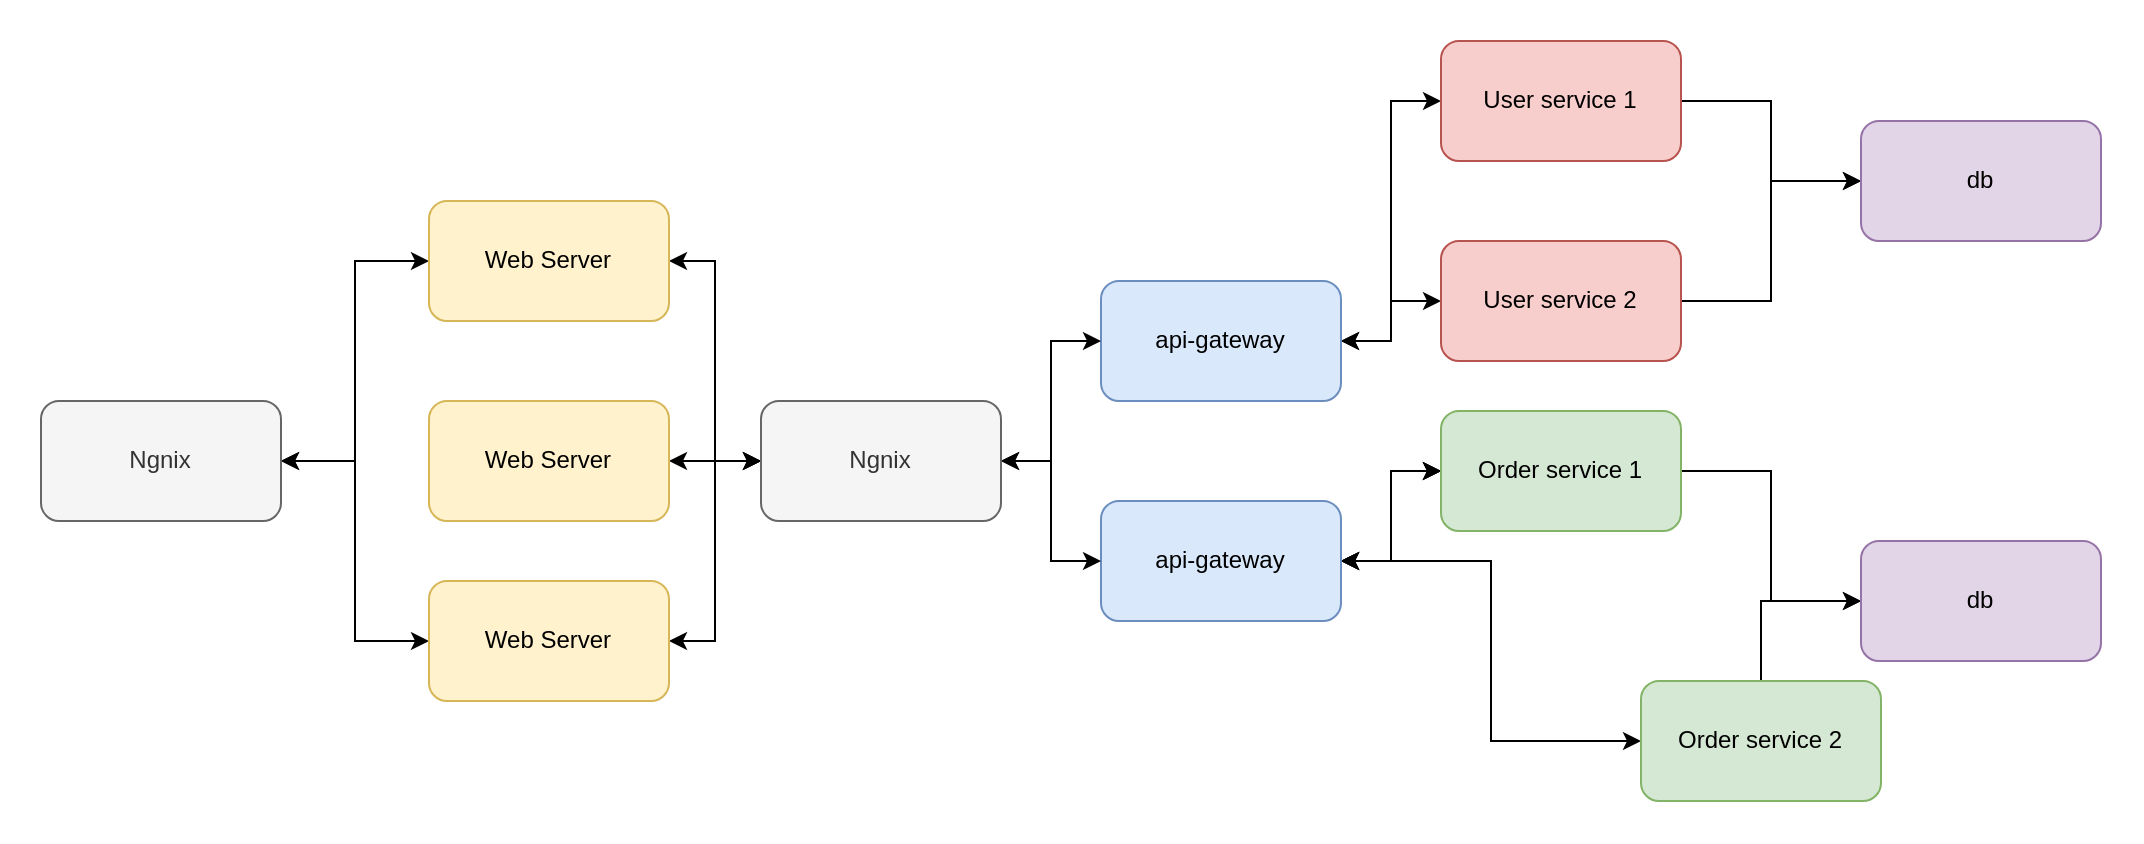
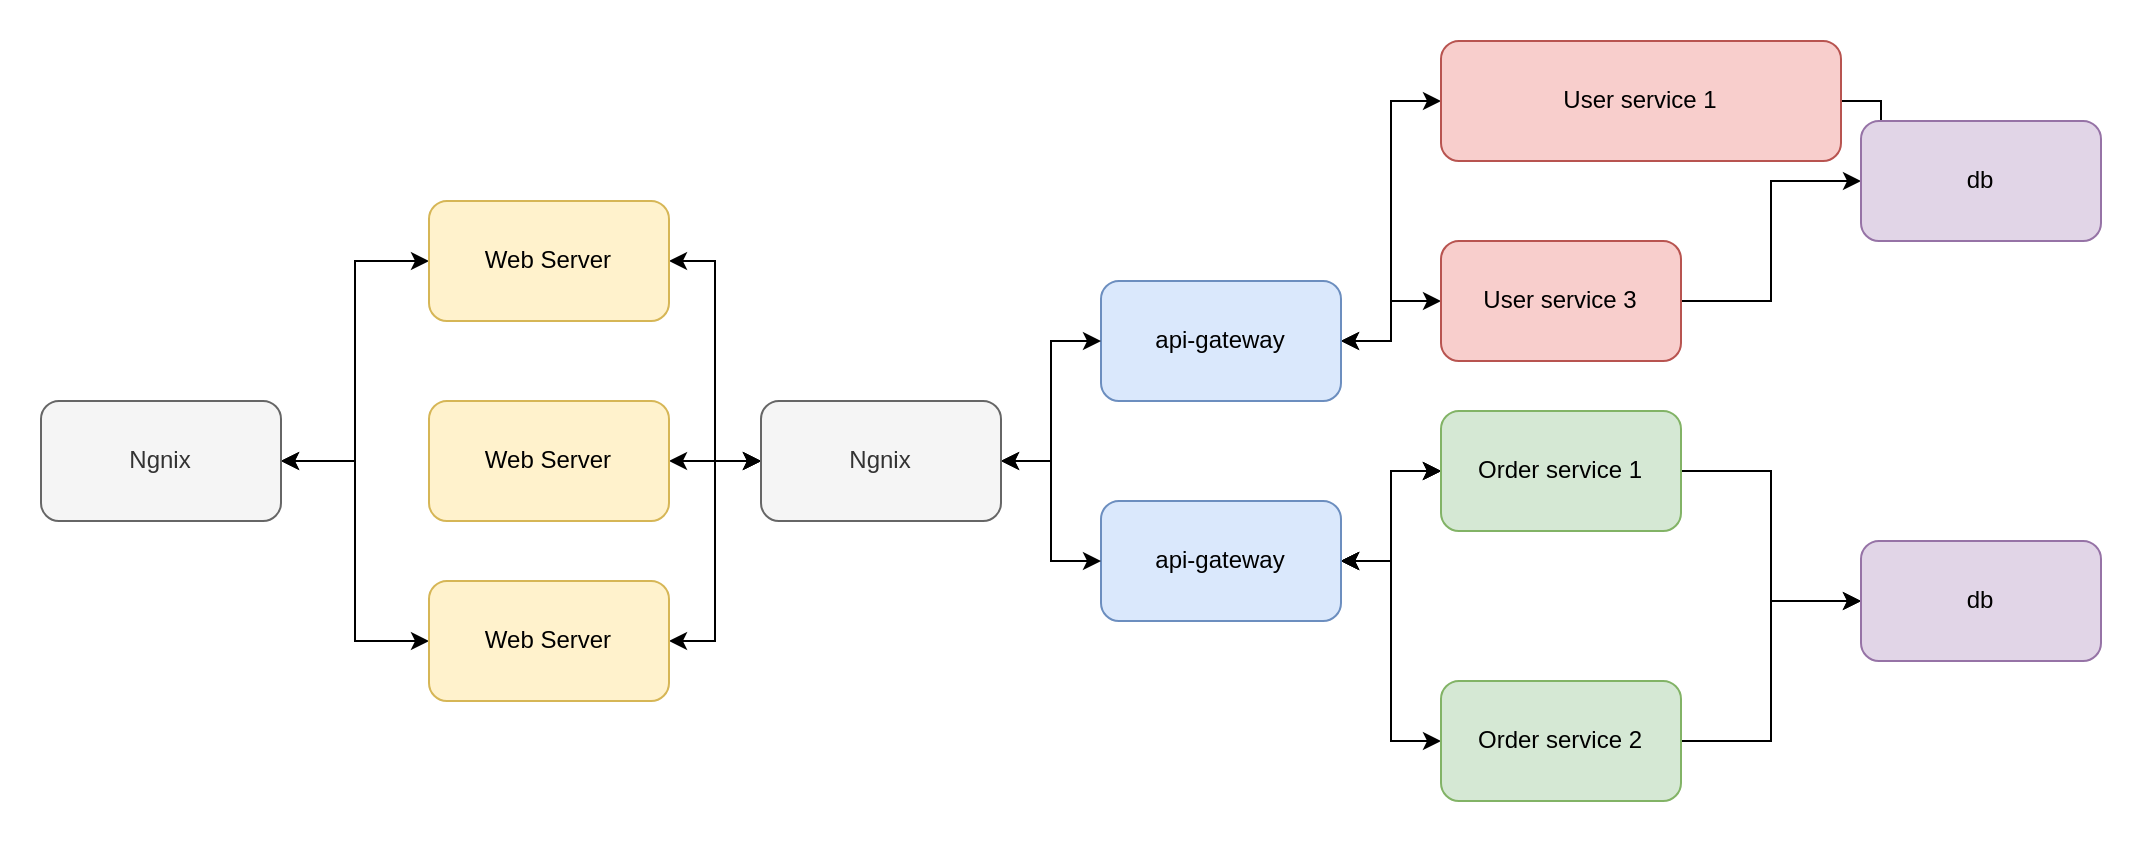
(1561, 101) -> (1641, 101)
(1561, 301) -> (1561, 301)
(1761, 741) -> (1561, 741)
